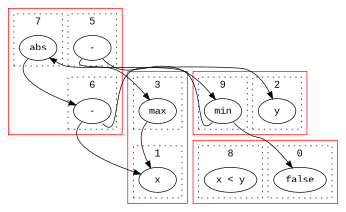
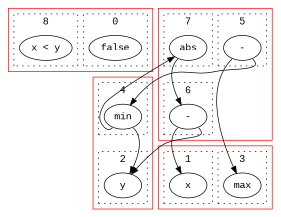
(223, 85) -> (123, 91)
(263, 139) -> (139, 146)
(141, 141) -> none
